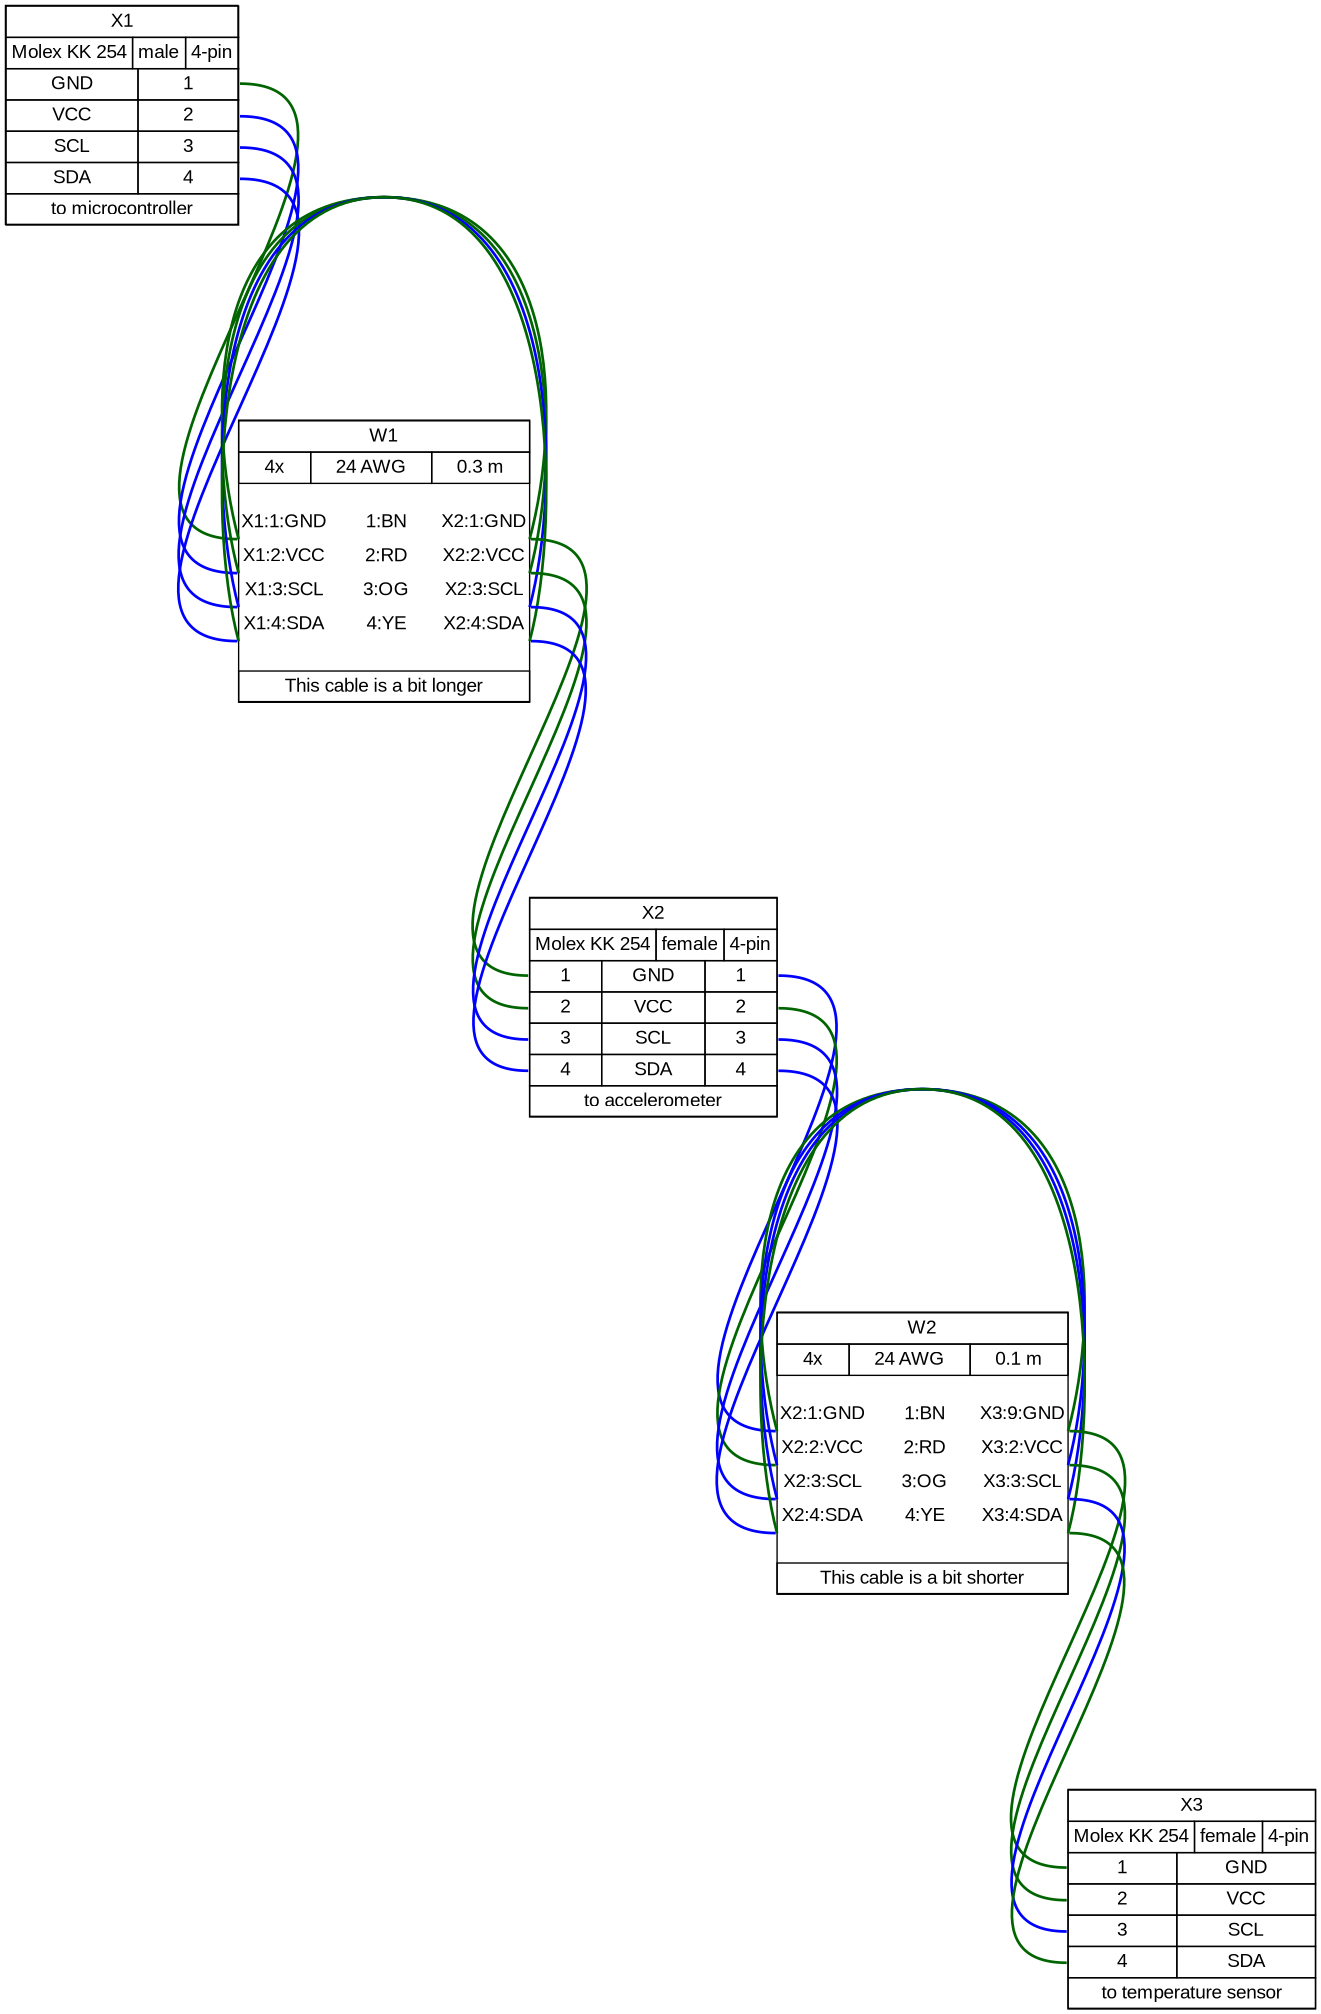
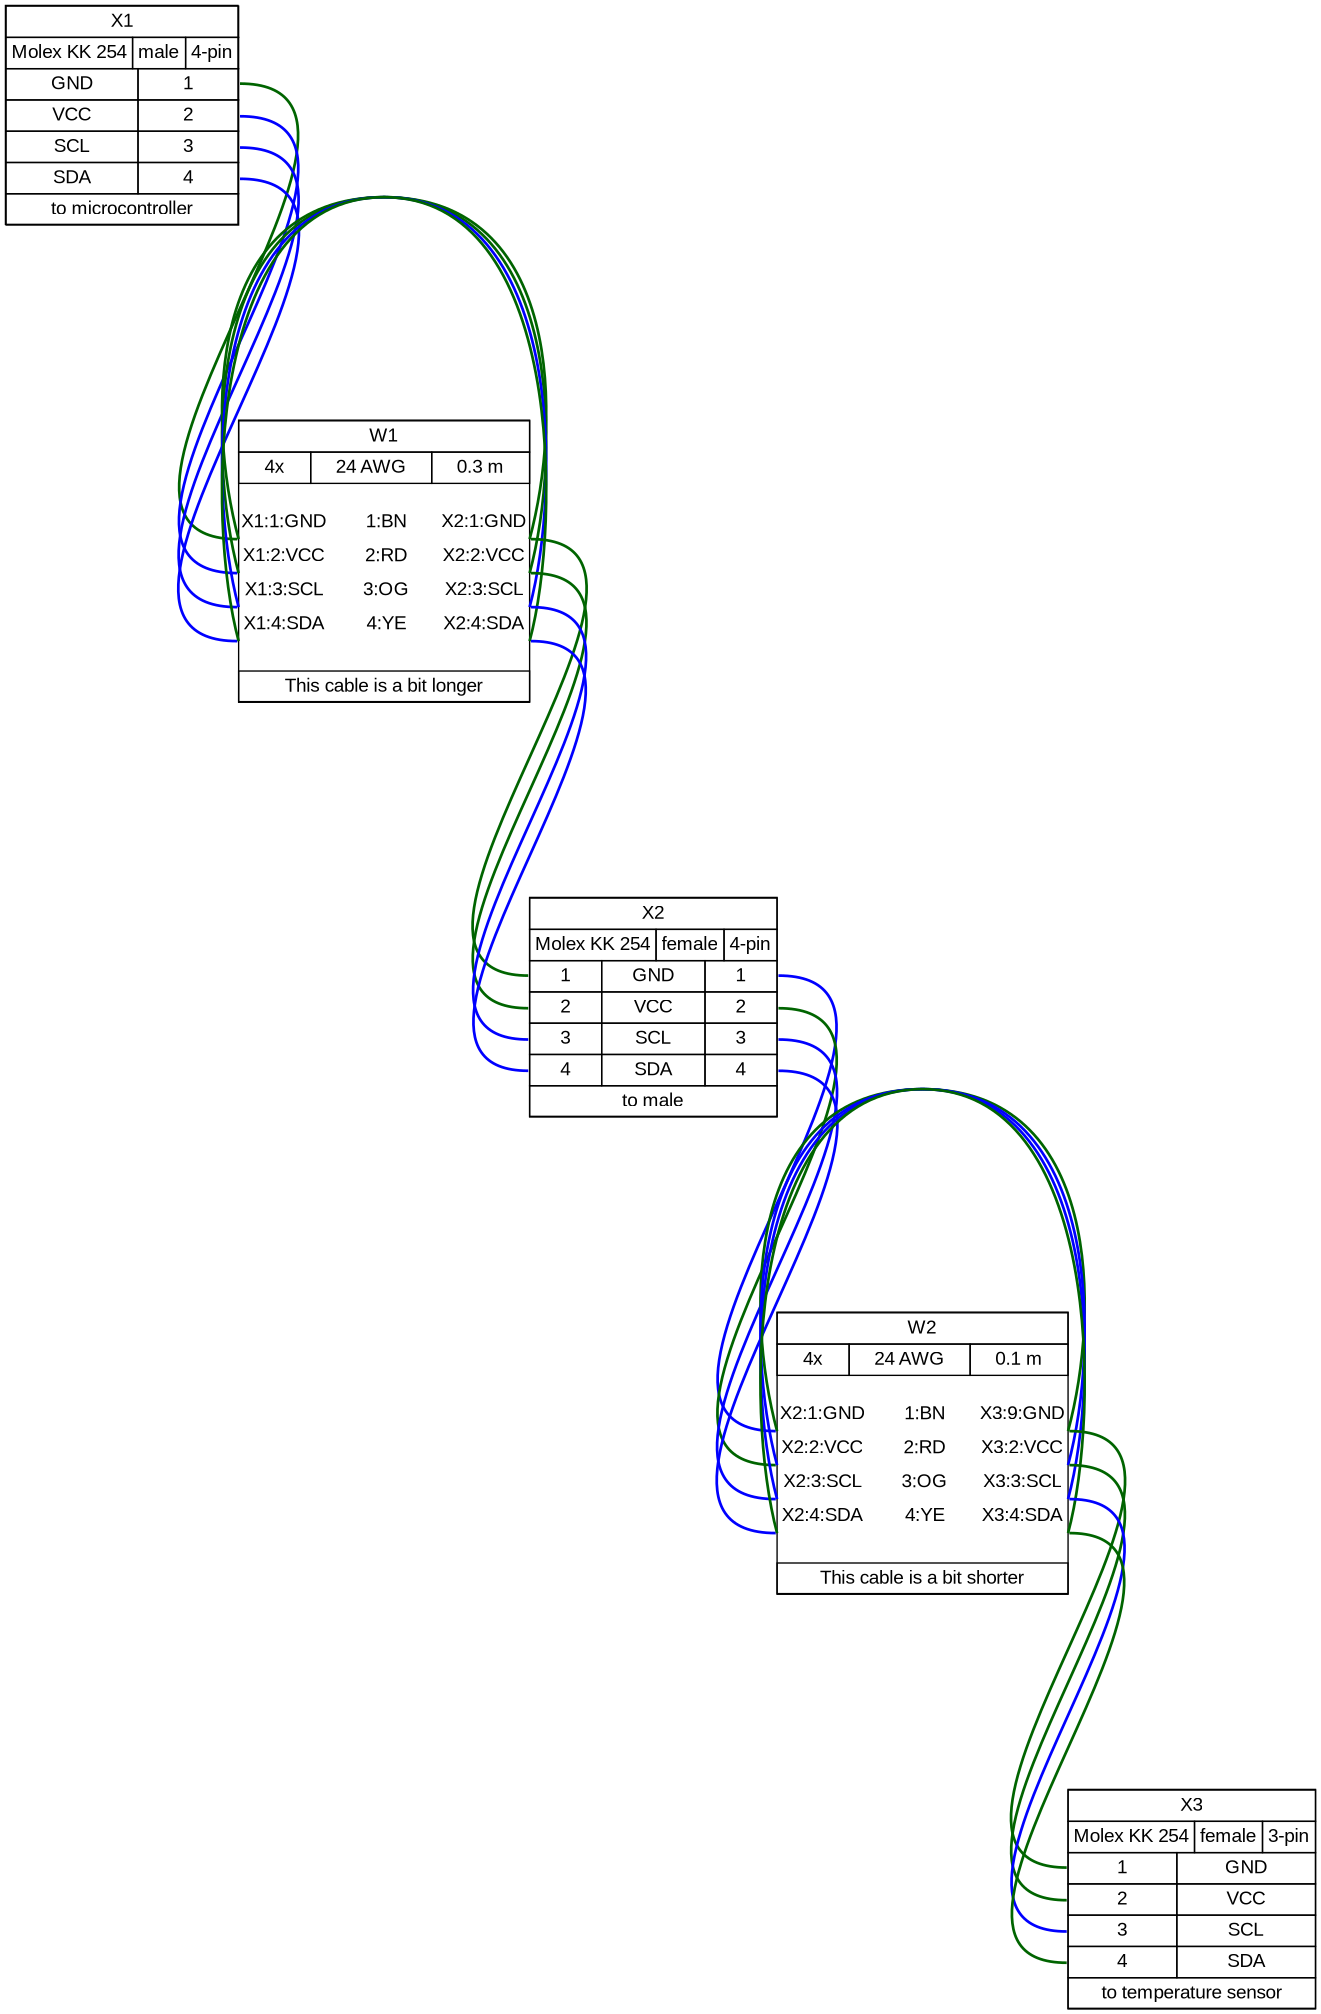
(653, 1101) -> (653, 1101)
(1289, 1836) -> (1289, 1836)
